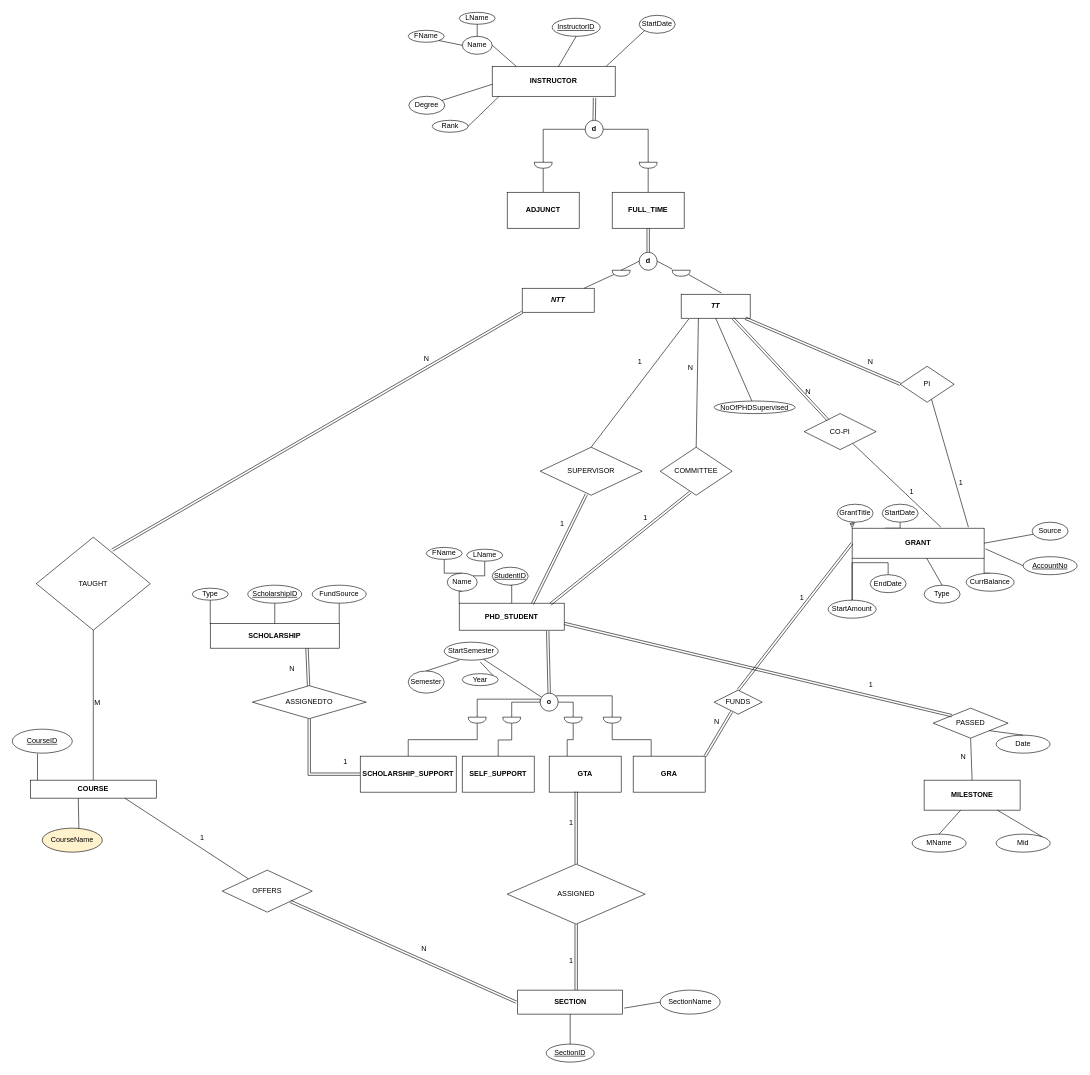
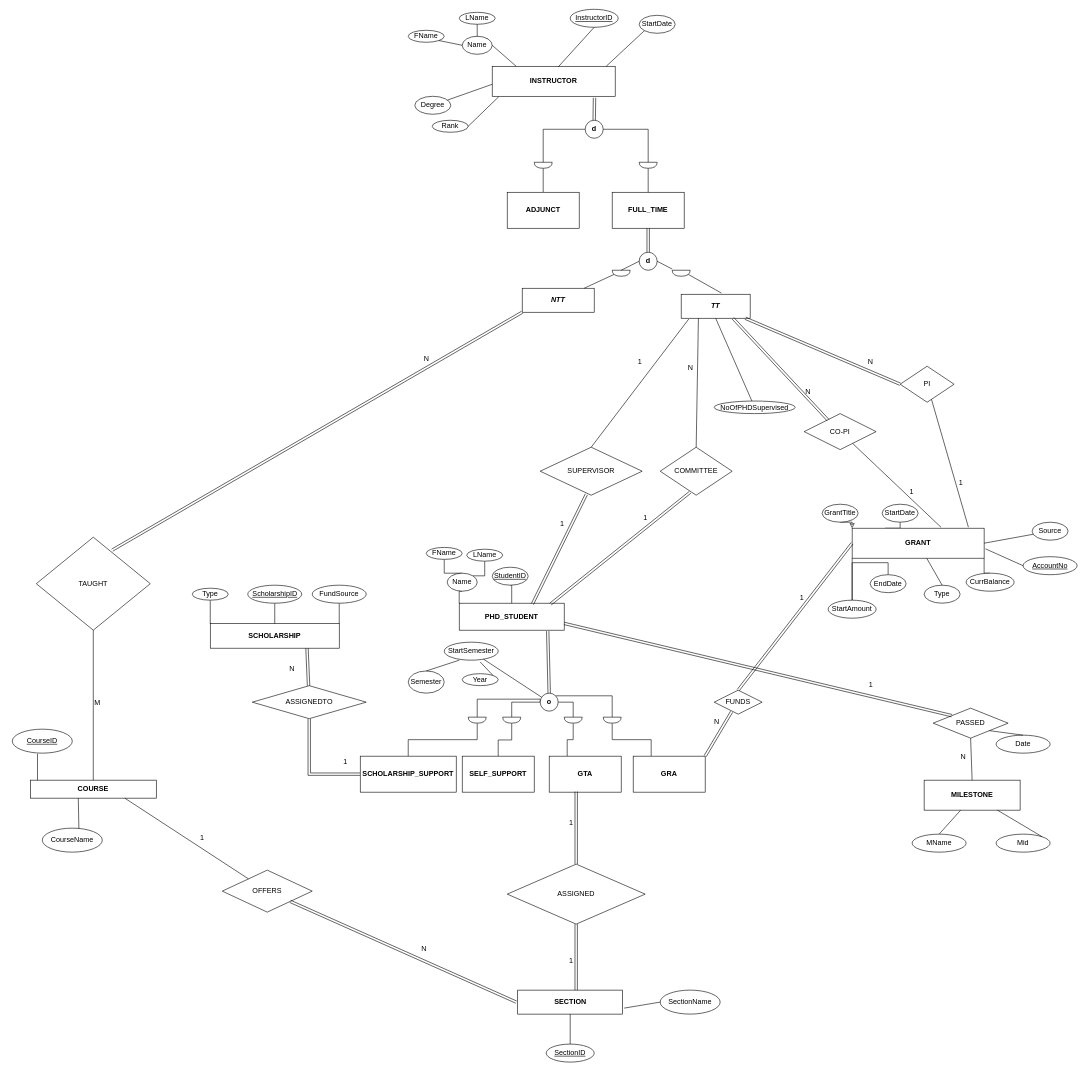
(576, 27) -> (594, 18)
(427, 105) -> (433, 105)
(855, 513) -> (840, 513)
(72, 840) -> (72, 840)
